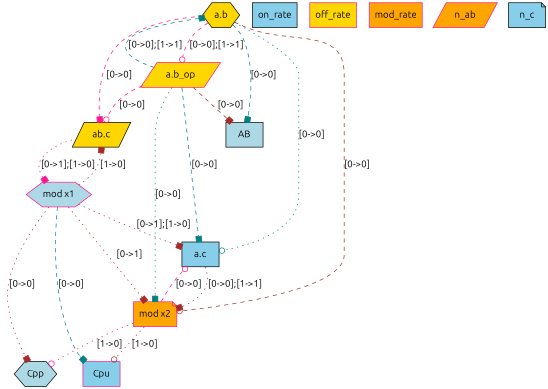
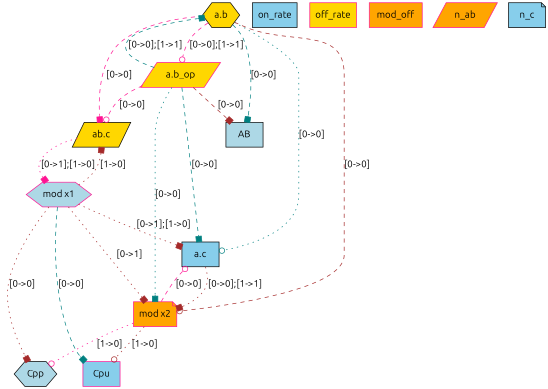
(396, 15) -> (396, 15)
